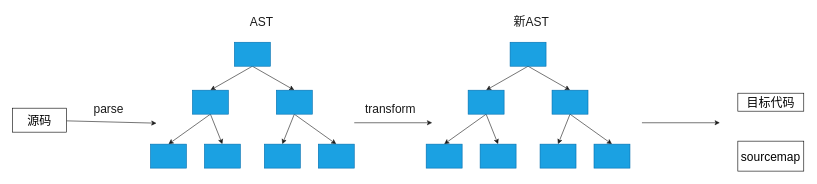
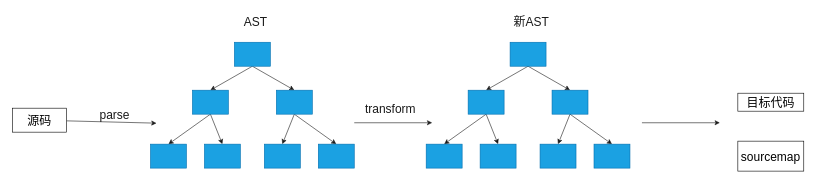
(261, 21) -> (255, 21)
(108, 108) -> (114, 114)
